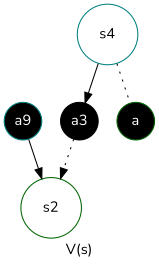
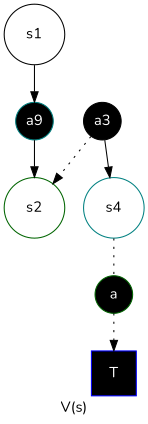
none -> (34, 34)
(93, 78) -> (107, 154)
none -> (114, 373)
